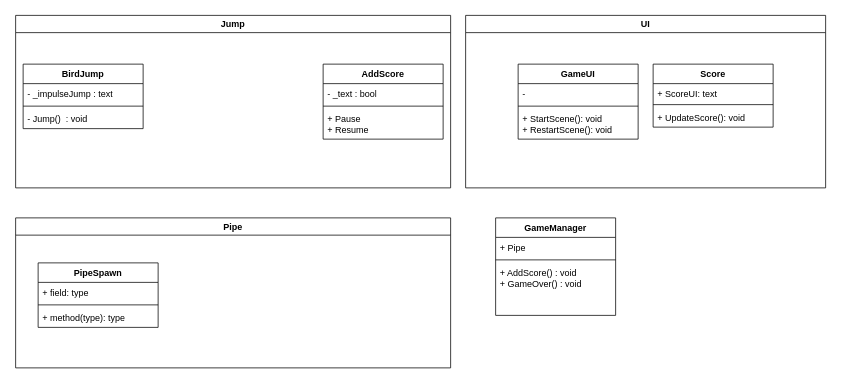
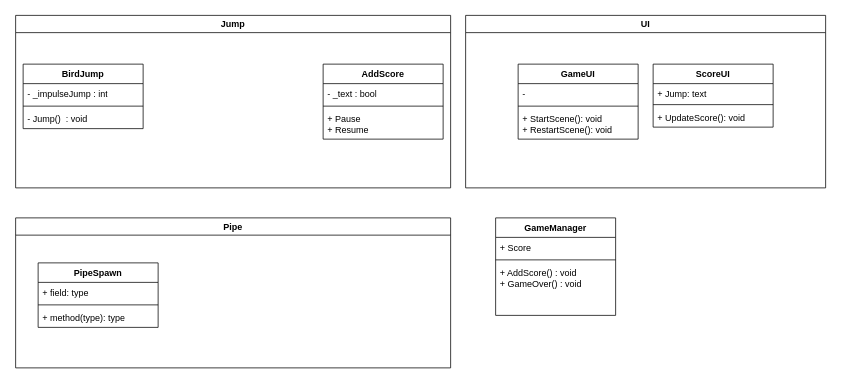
(713, 75) -> (713, 75)
(73, 94) -> (70, 94)
(692, 94) -> (684, 94)
(513, 248) -> (516, 248)
